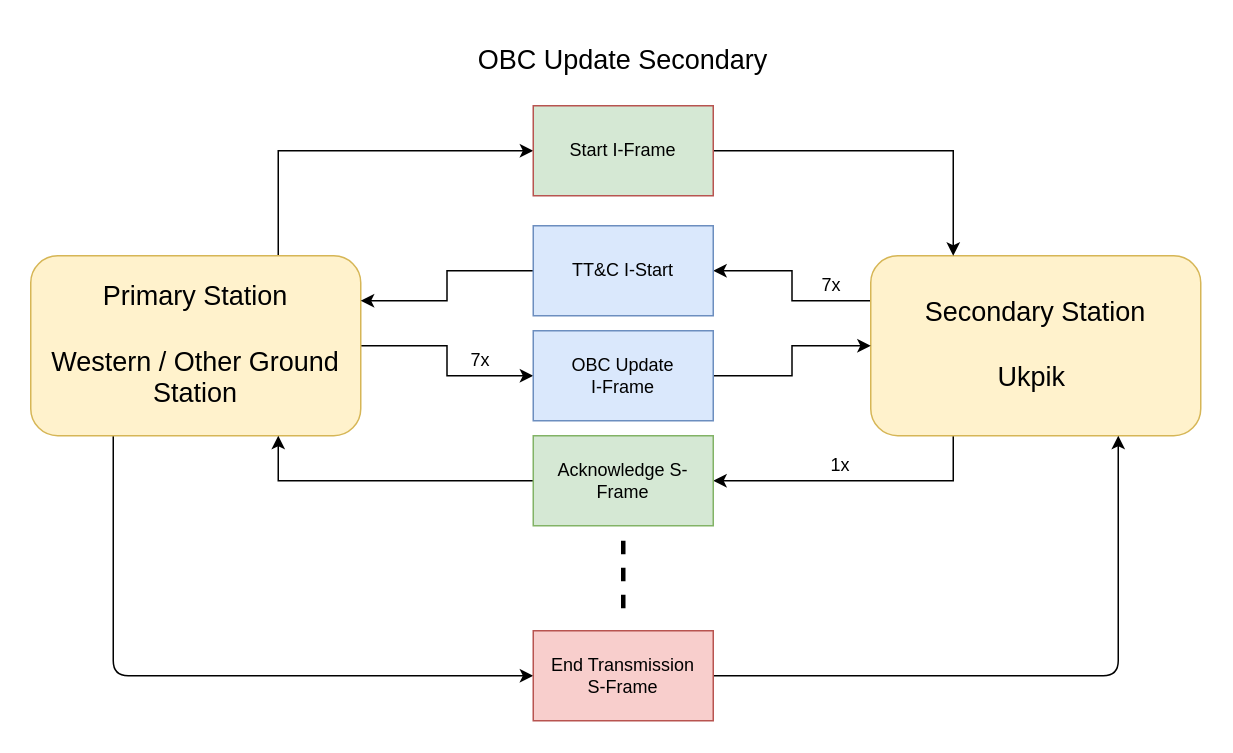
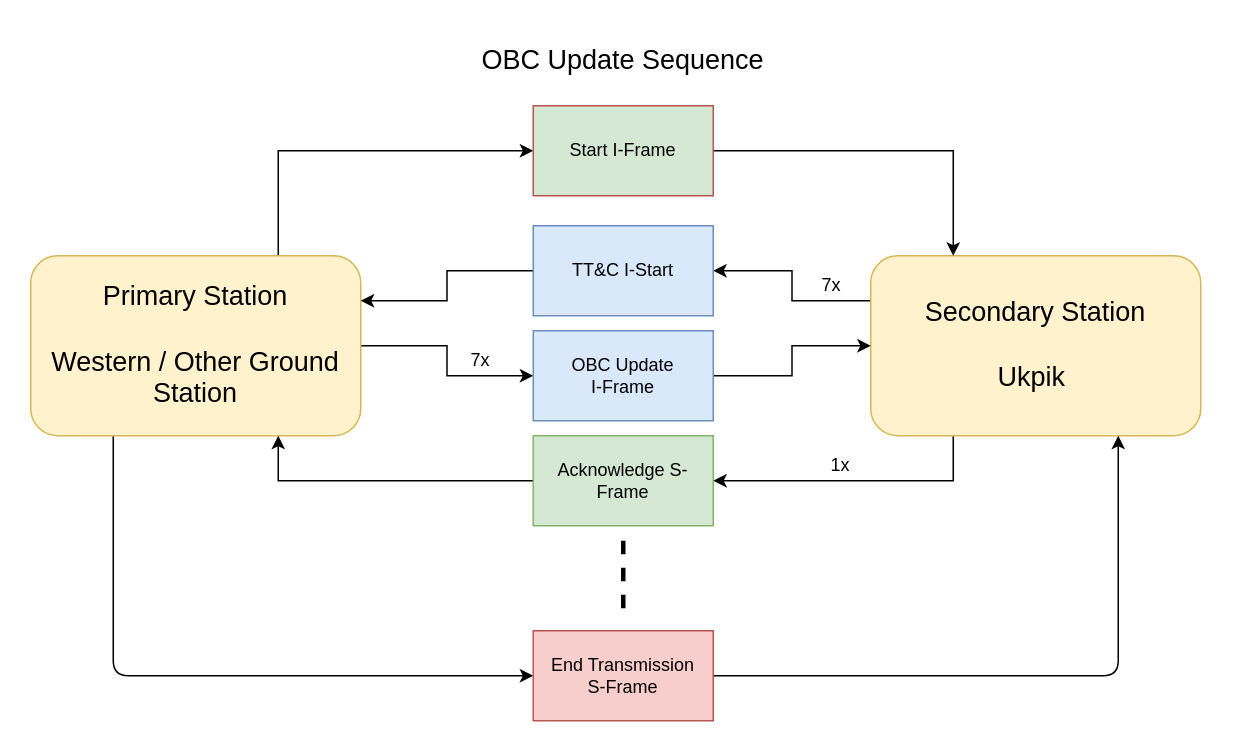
(623, 61) -> (623, 61)
